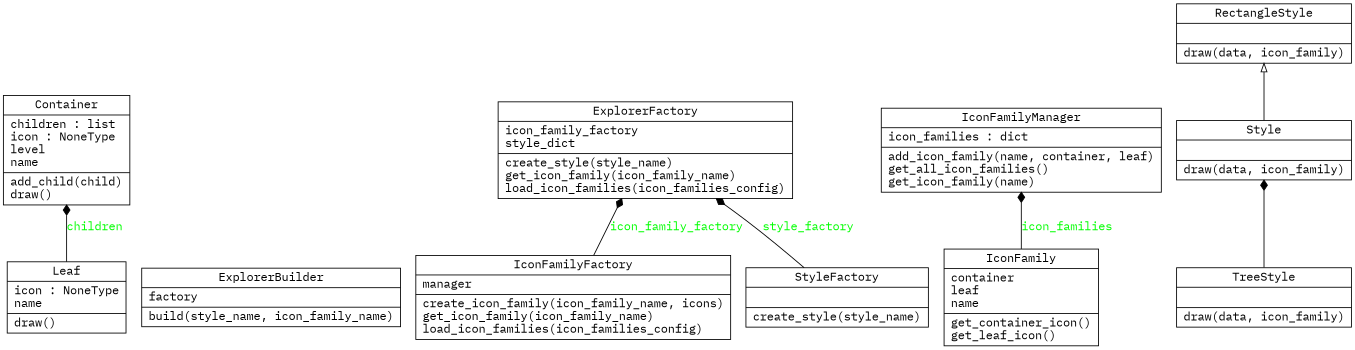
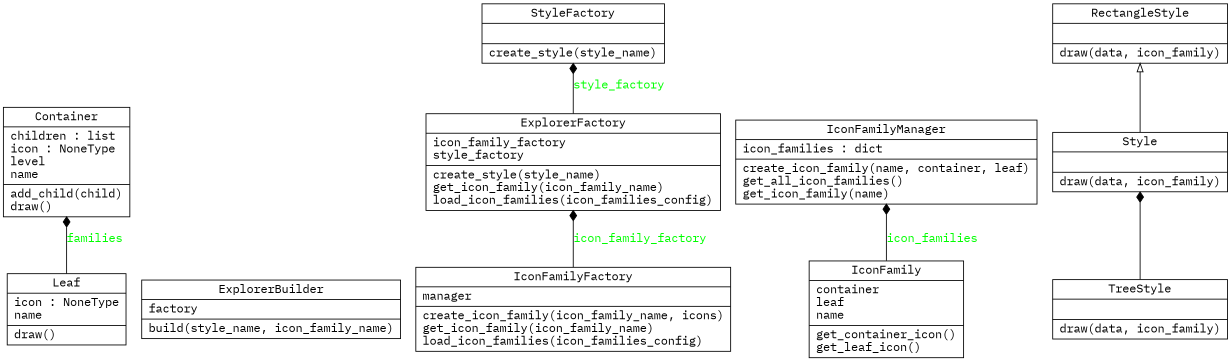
(540, 143) -> (479, 155)
(1021, 157) -> (886, 168)
(95, 227) -> (95, 239)
(765, 235) -> (573, 94)
